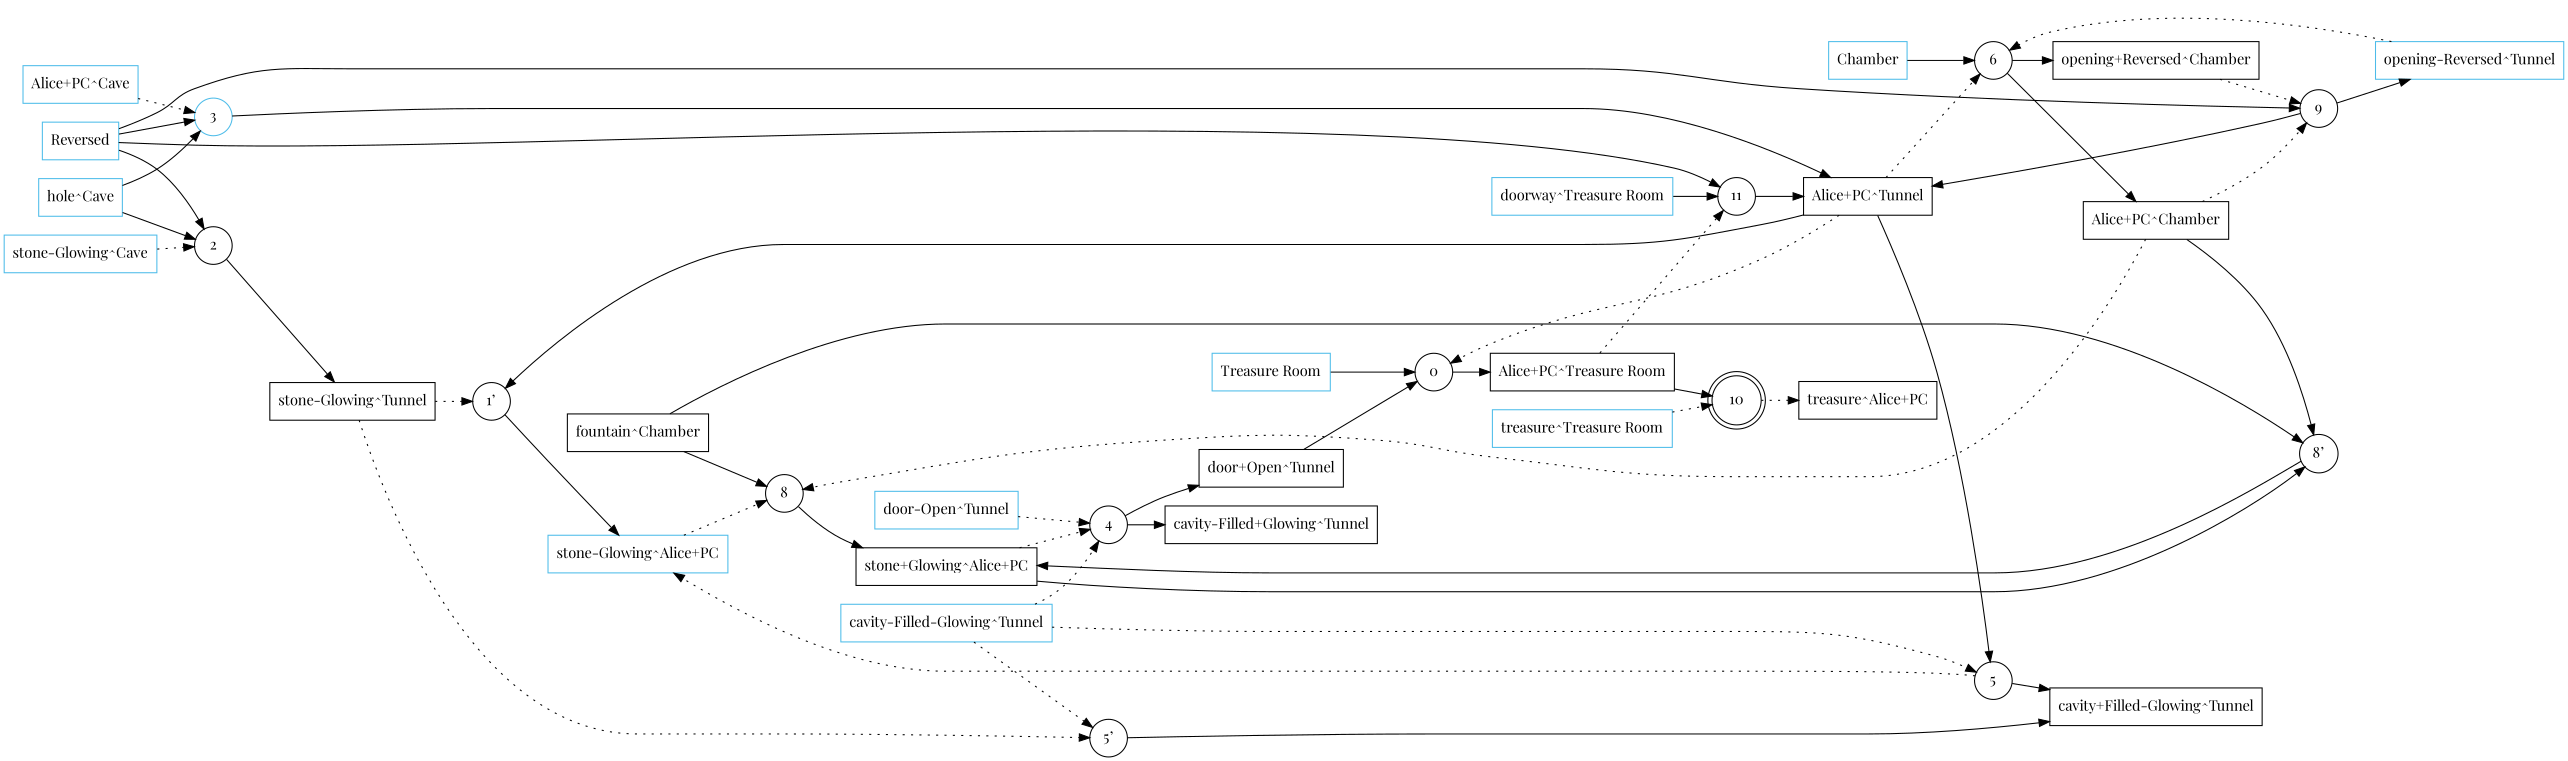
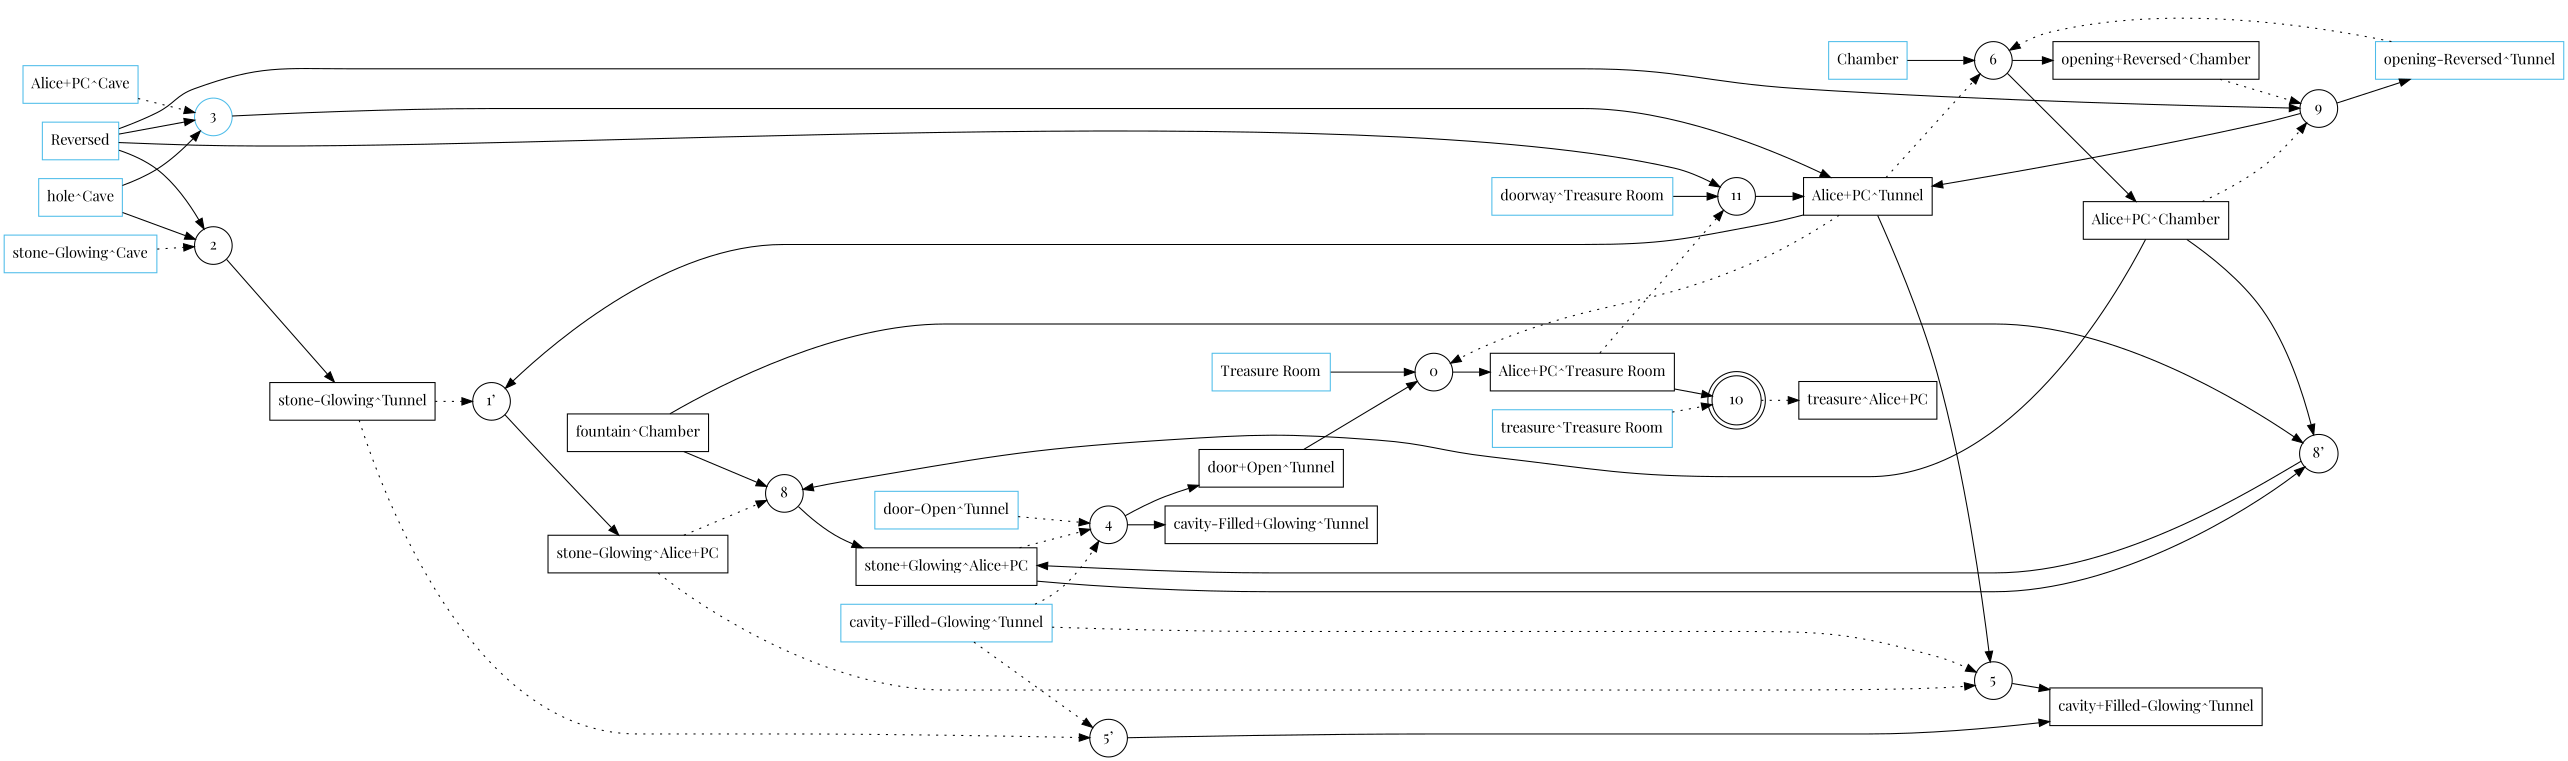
(1529, 461) -> (1529, 461)
(638, 554) -> (638, 554)
(1320, 671) -> (1297, 690)
